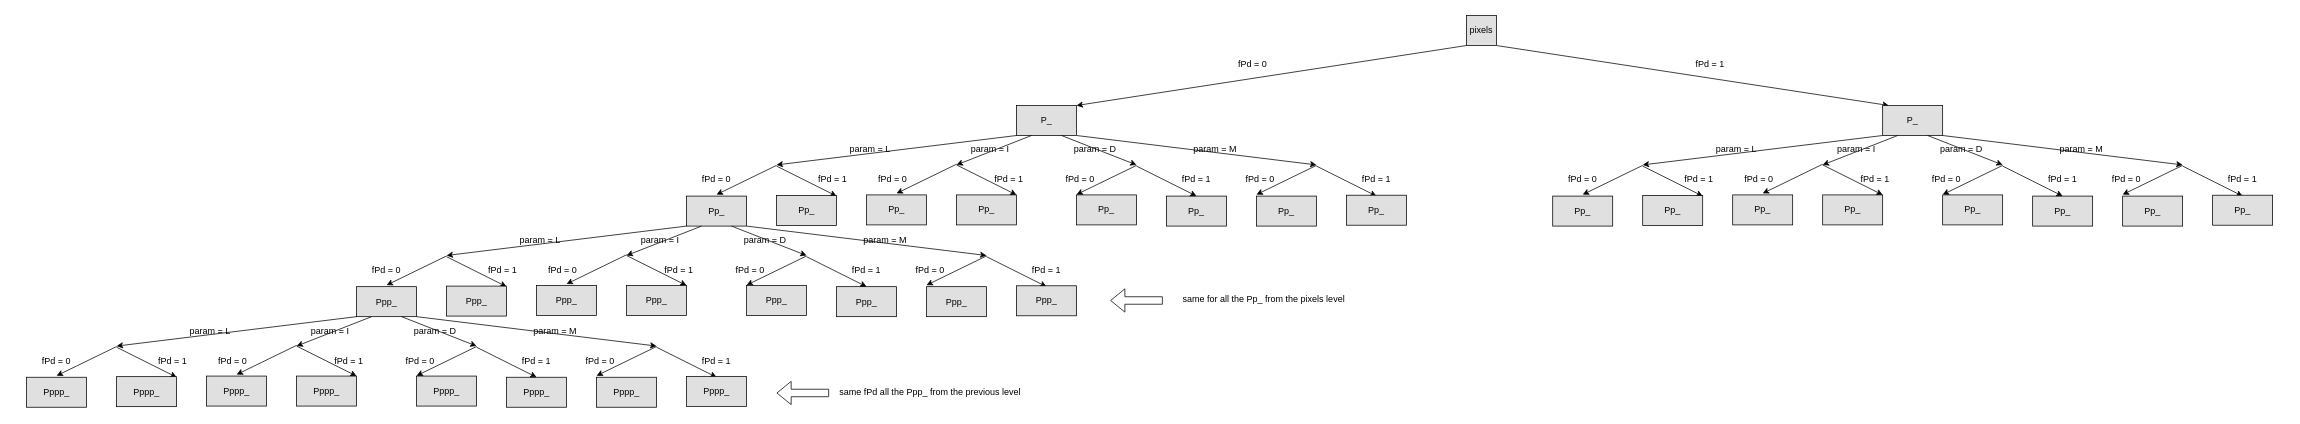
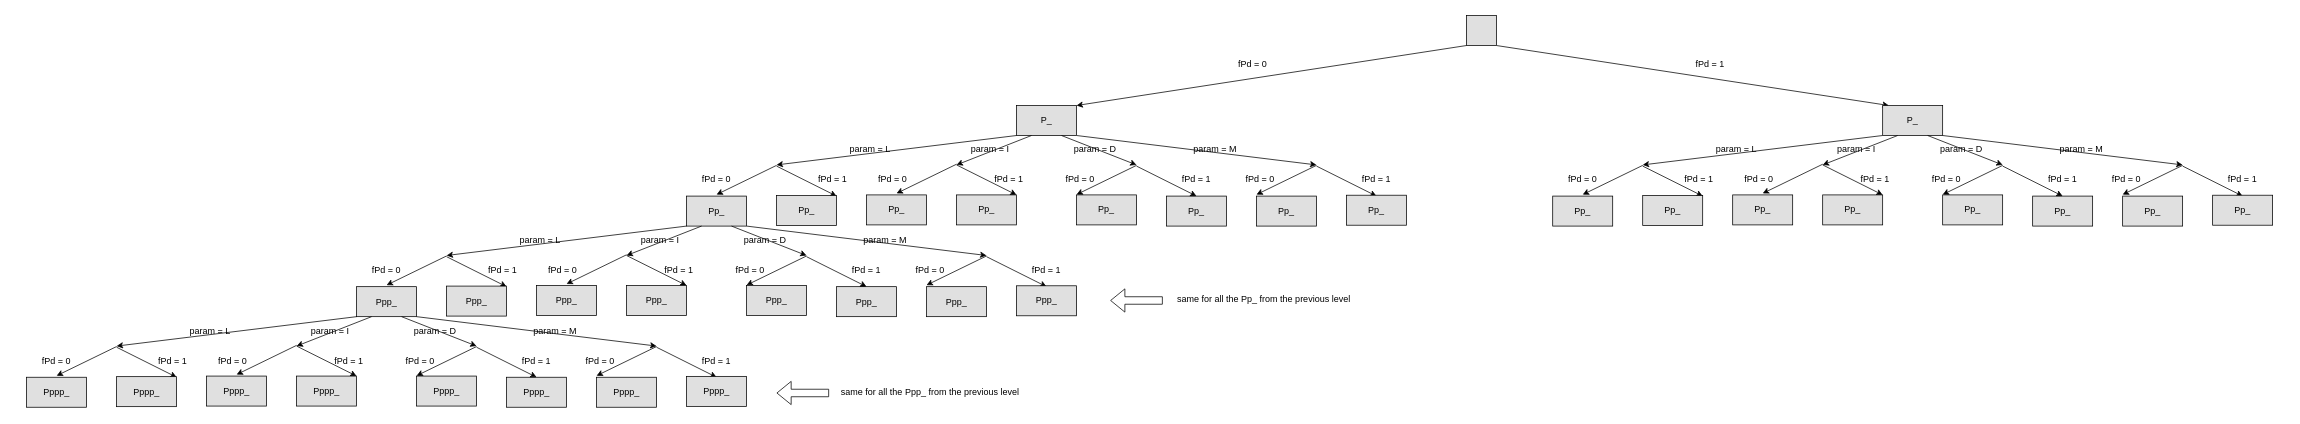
(1482, 30) -> none
(1264, 300) -> (1264, 300)
(930, 392) -> (930, 392)
